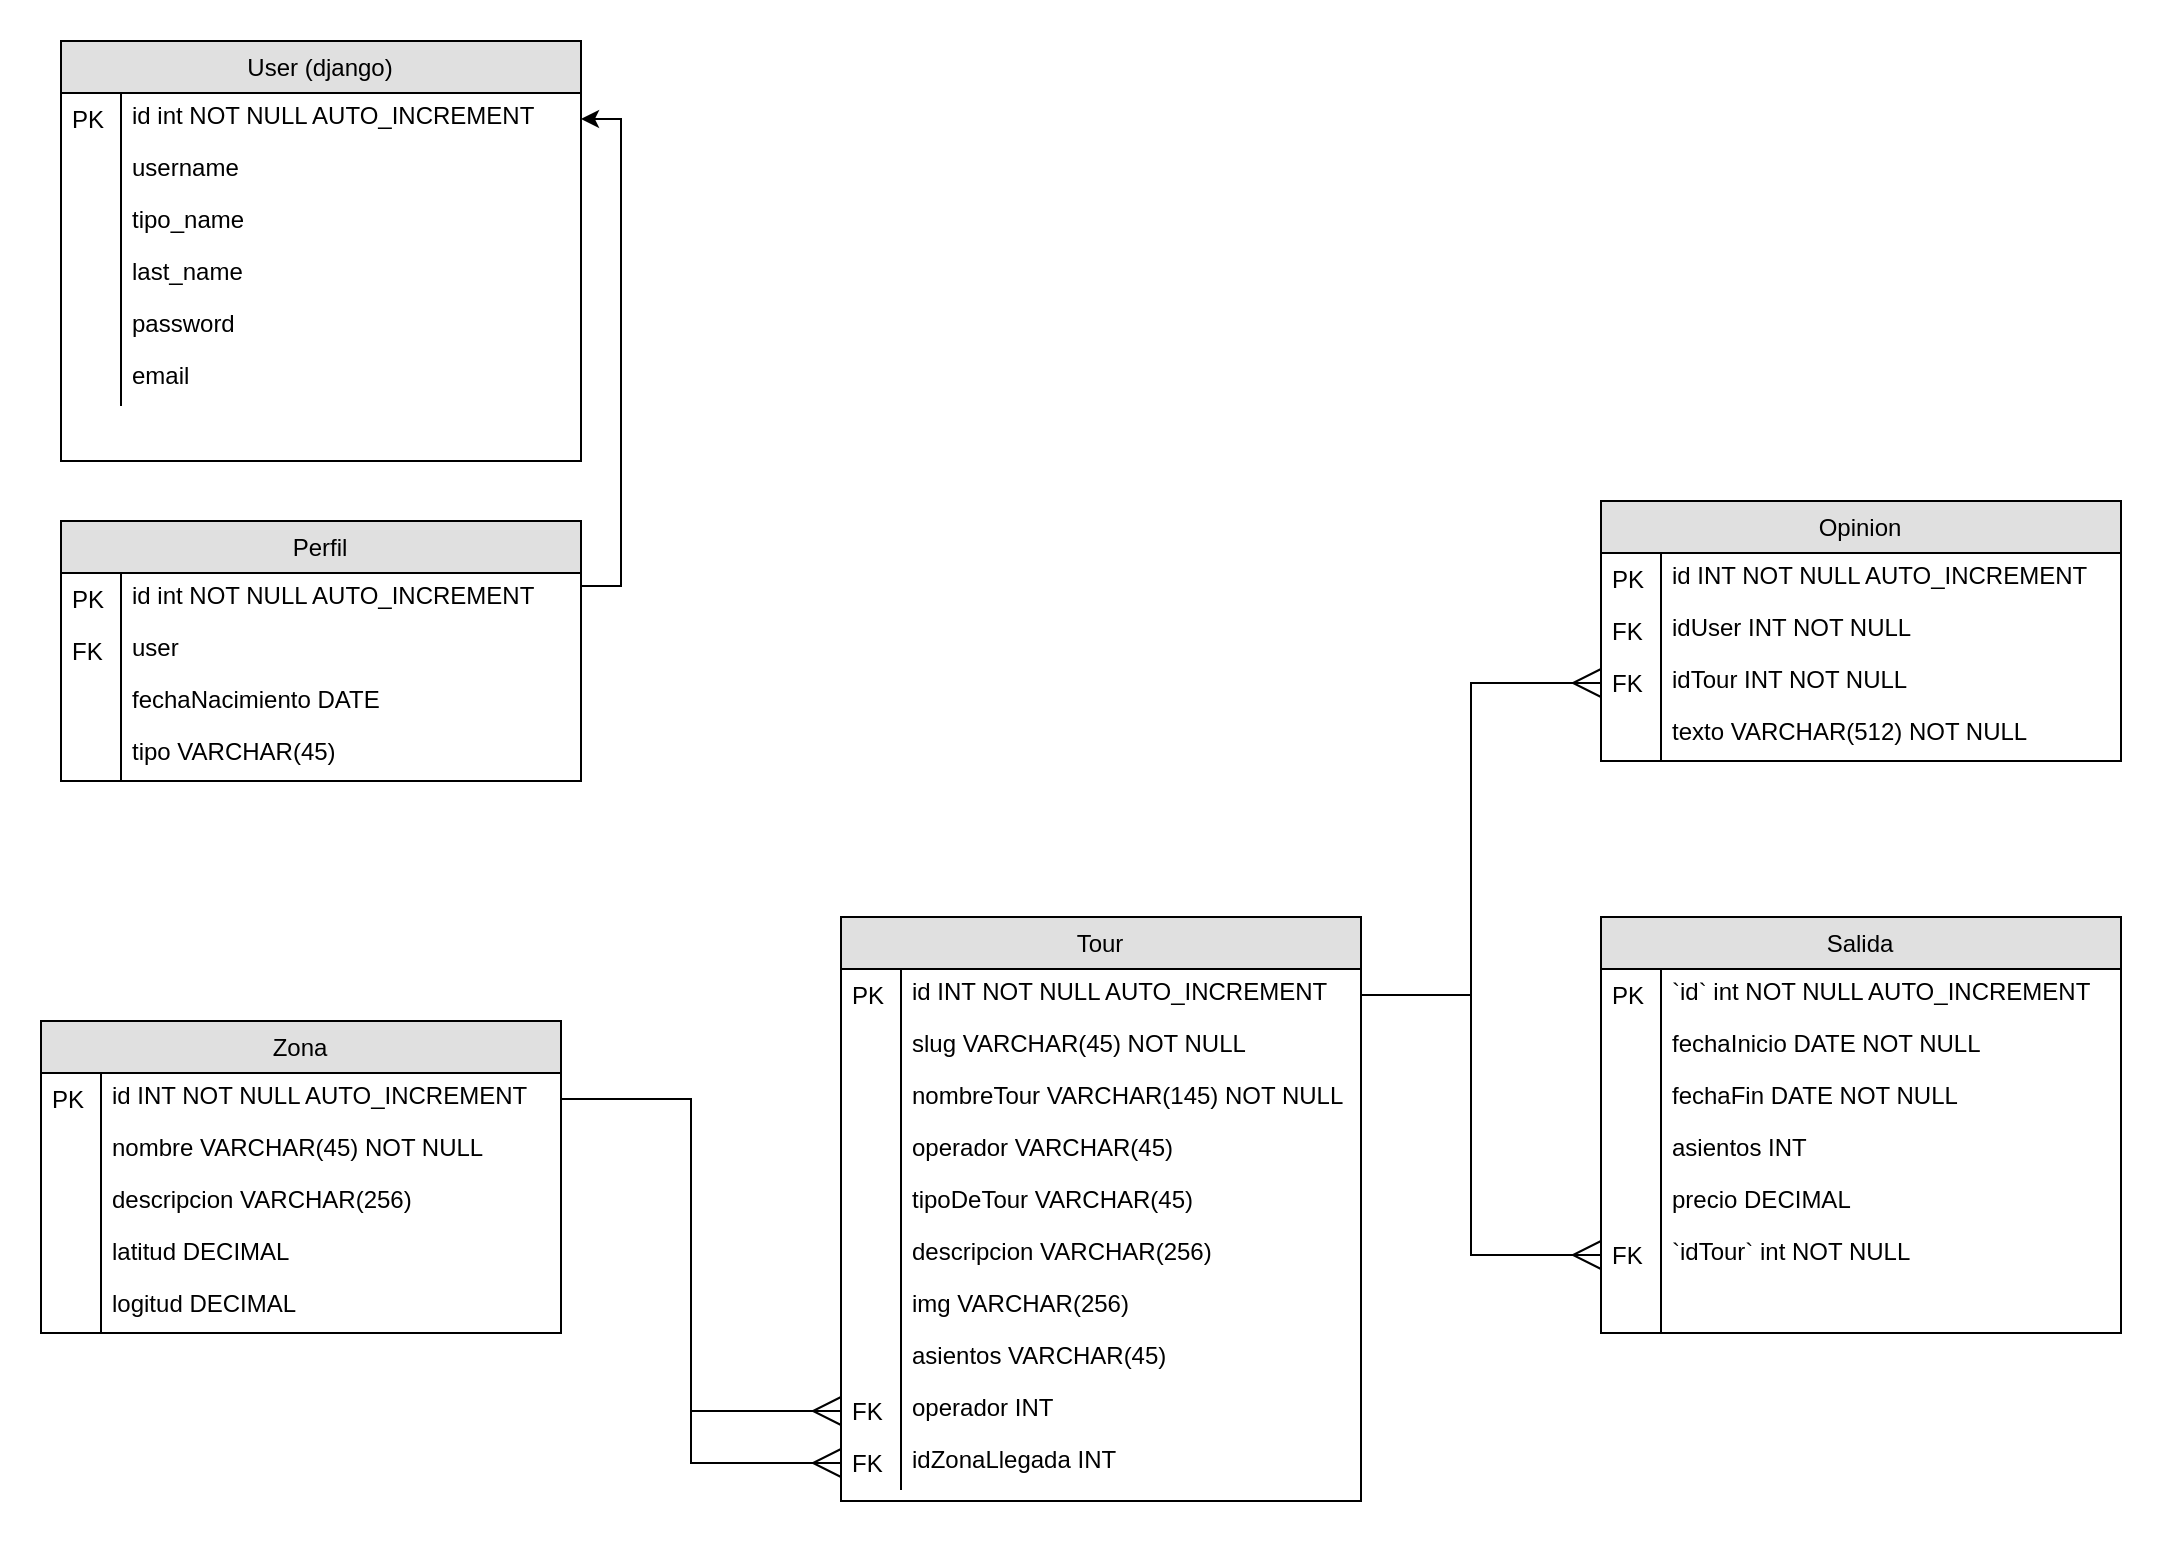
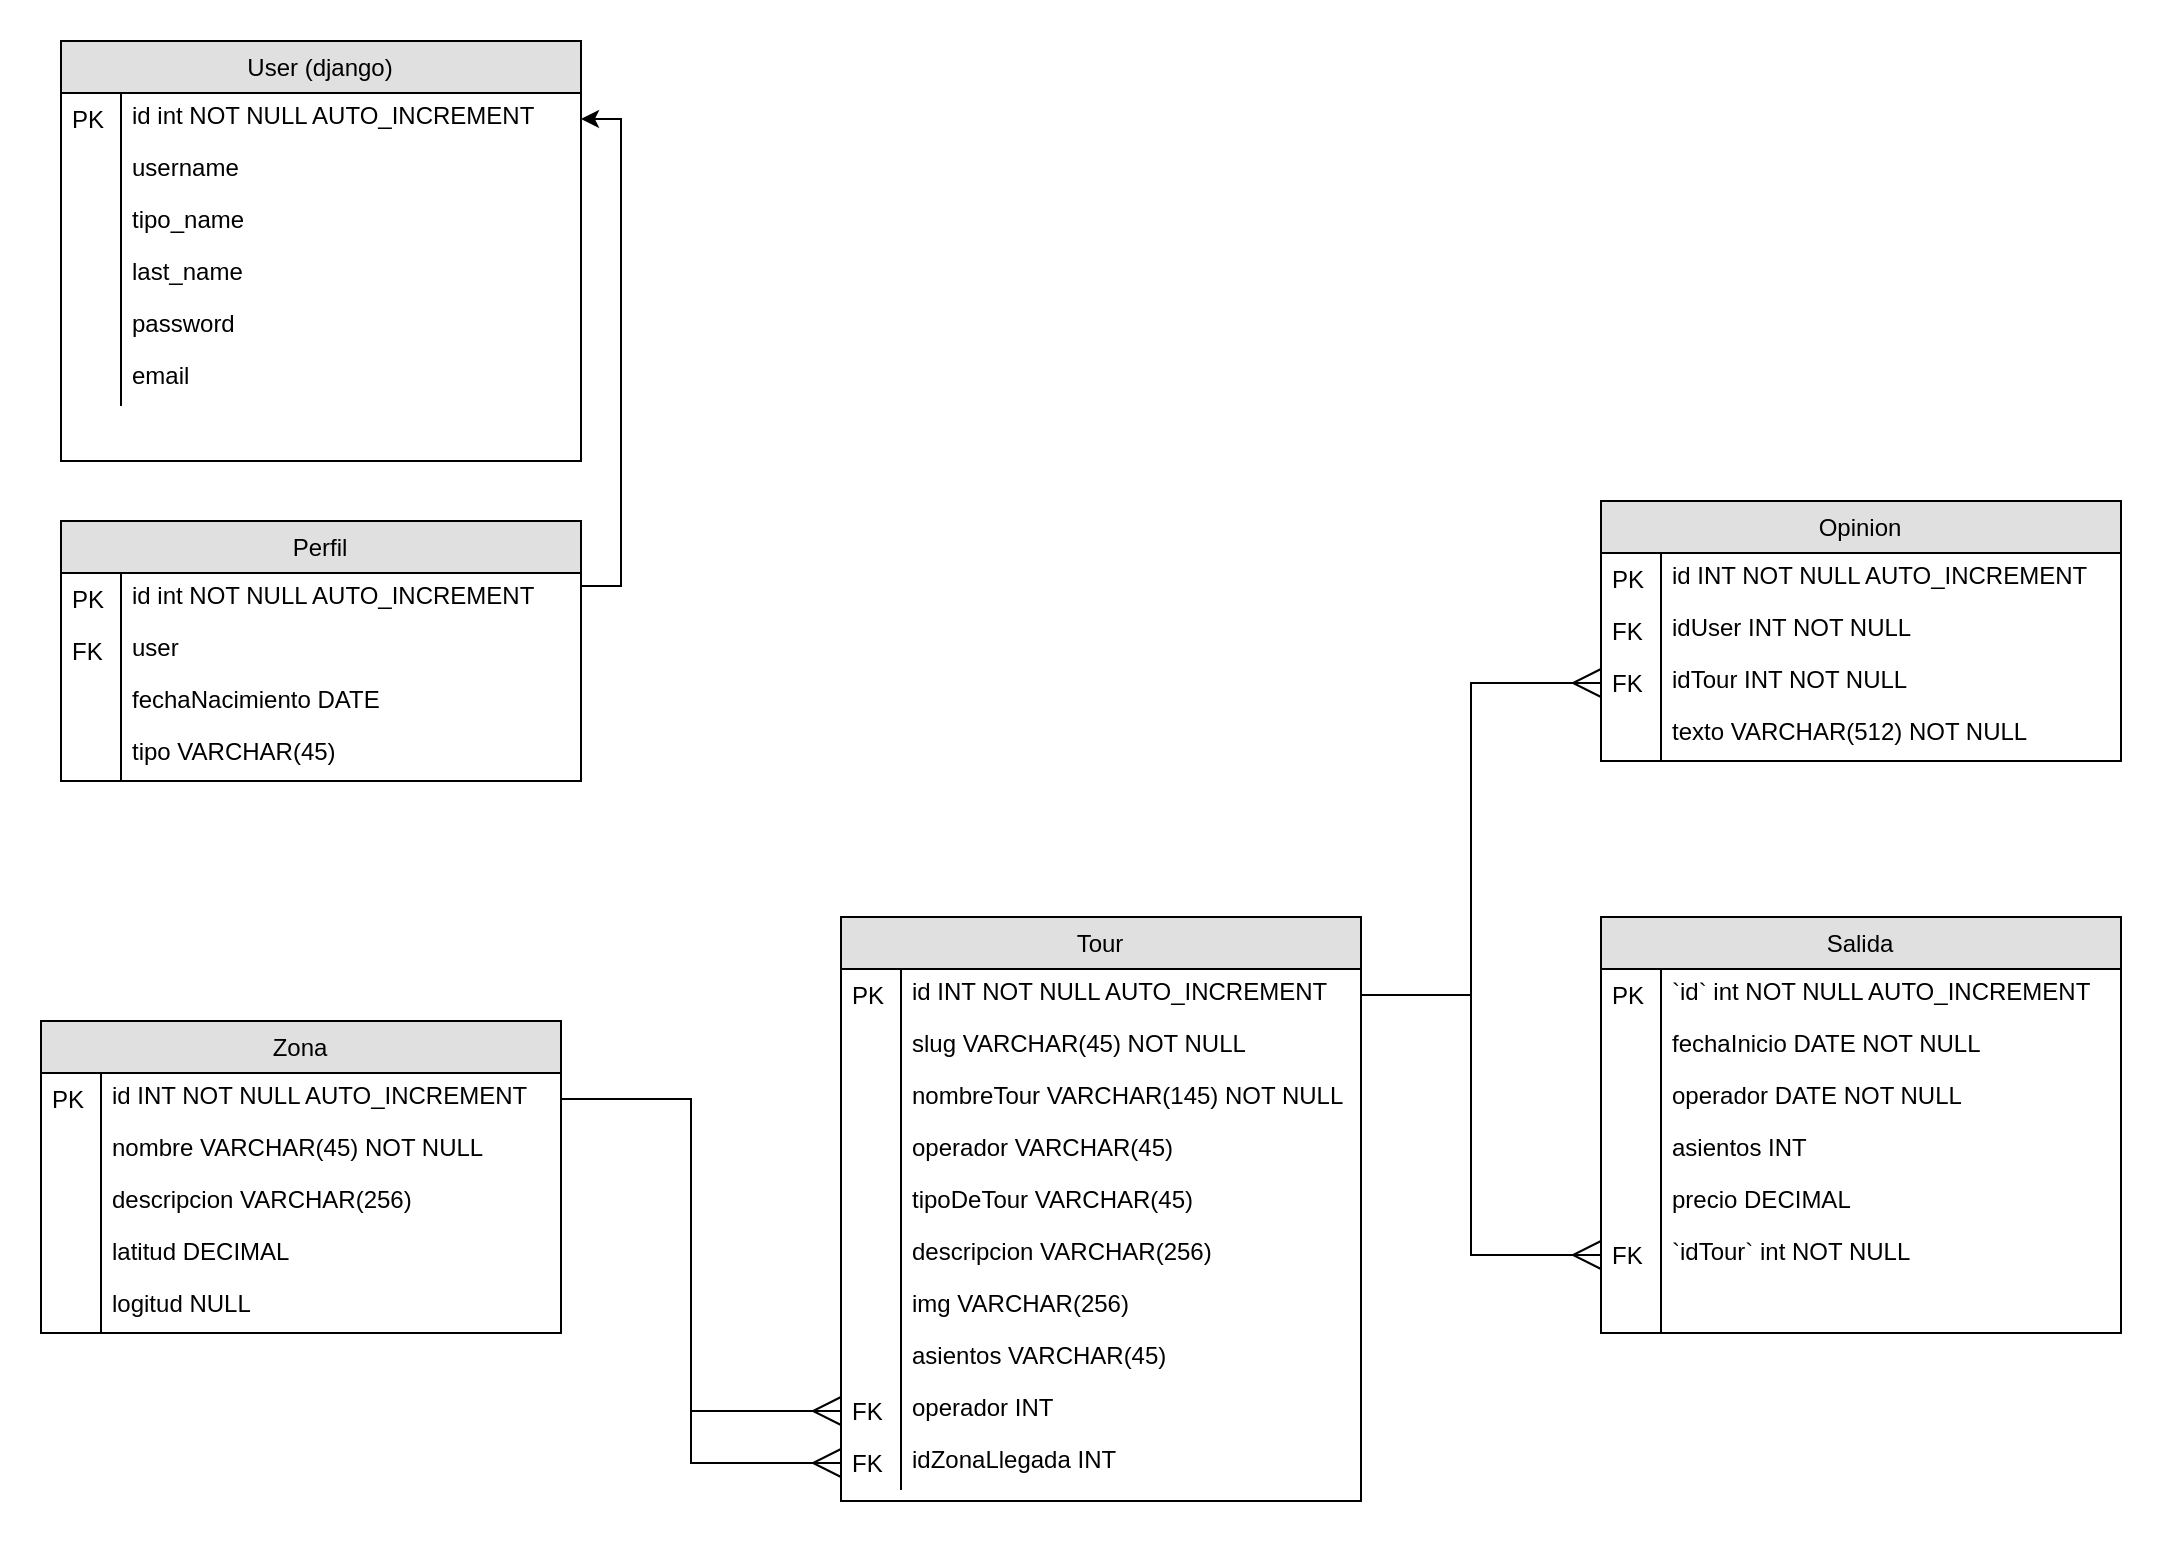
(1807, 1096) -> (1810, 1096)
(203, 1304) -> (183, 1304)
